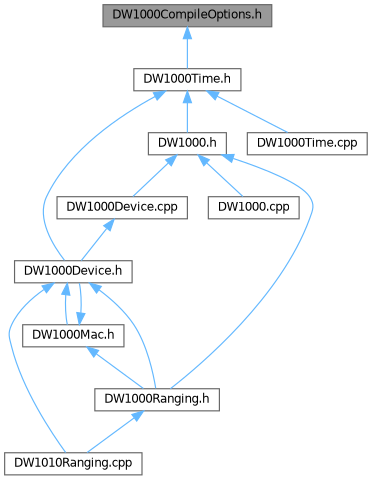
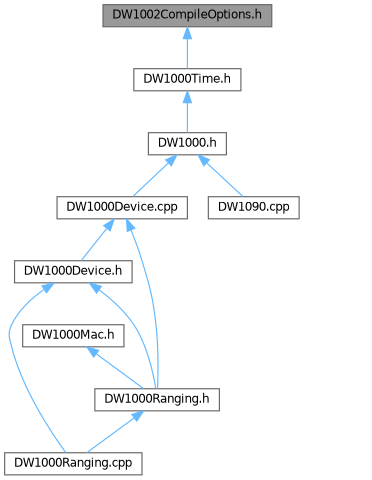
(187, 16) -> (187, 16)
(307, 144) -> none
(69, 163) -> none
(254, 208) -> (254, 208)
(284, 269) -> (154, 308)
(81, 298) -> none
(66, 310) -> none
(73, 464) -> (73, 464)
